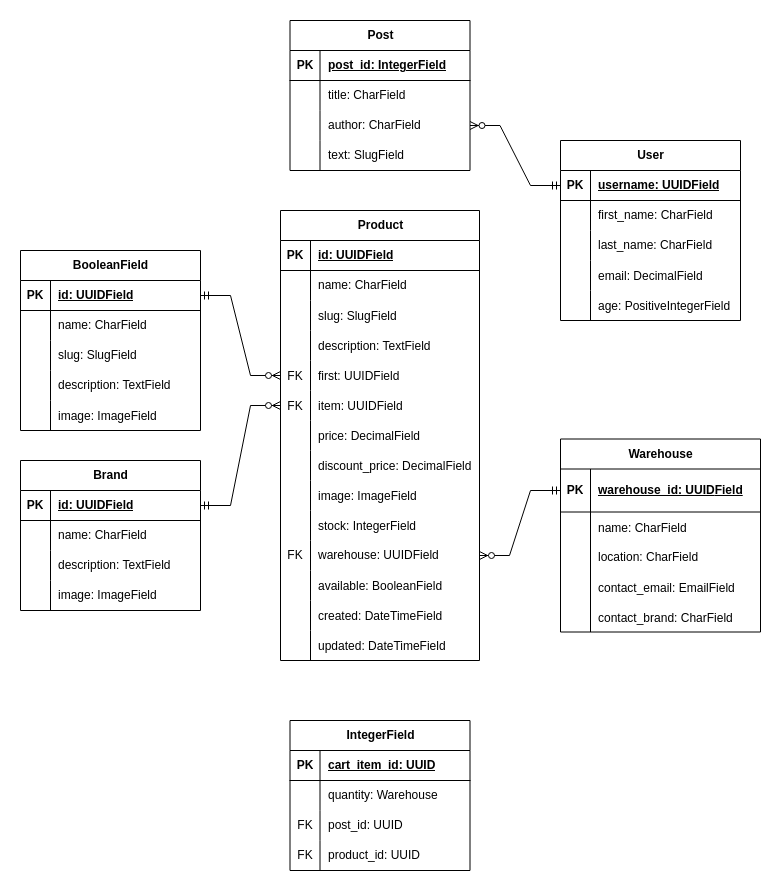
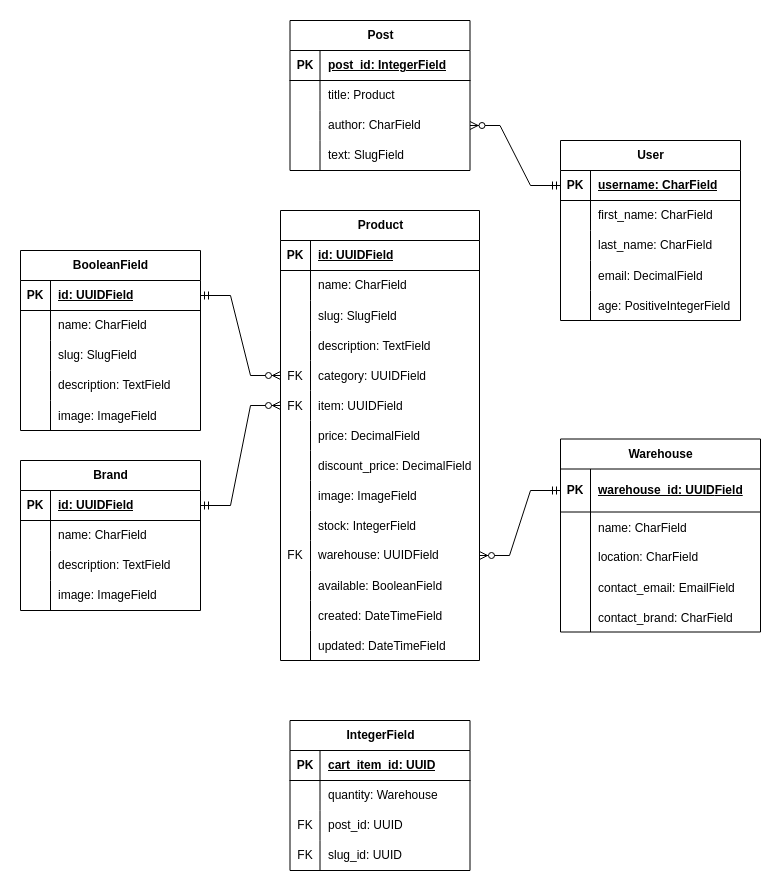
(373, 96) -> (369, 96)
(656, 186) -> (656, 186)
(364, 376) -> (376, 376)
(378, 856) -> (366, 856)
